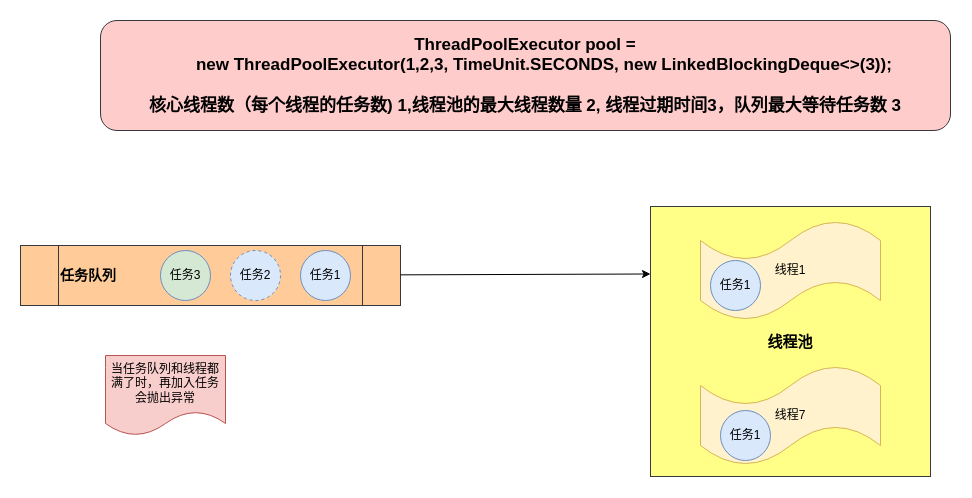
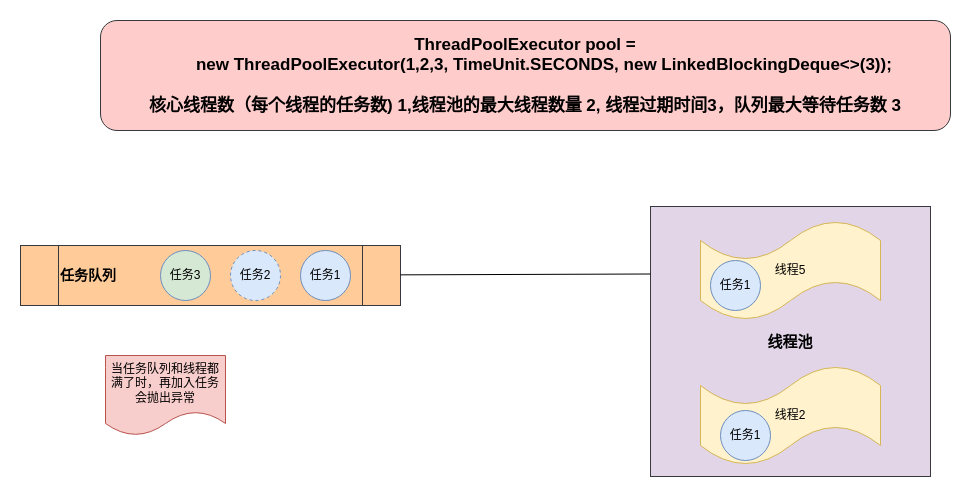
(791, 271) -> (791, 271)
(642, 274) -> (644, 274)
(791, 342) -> (791, 342)
(791, 416) -> (791, 416)
